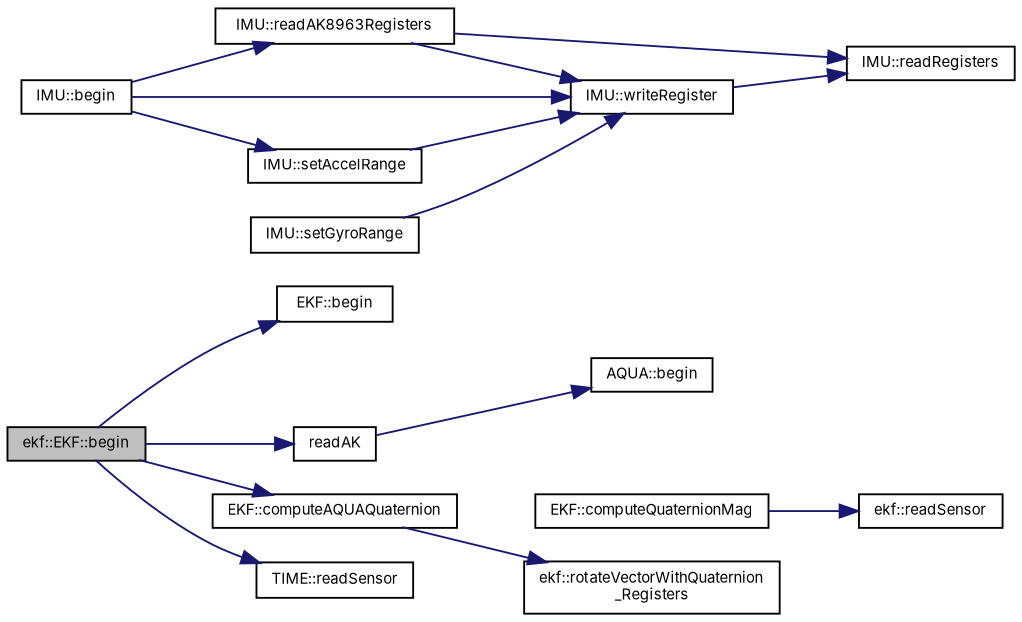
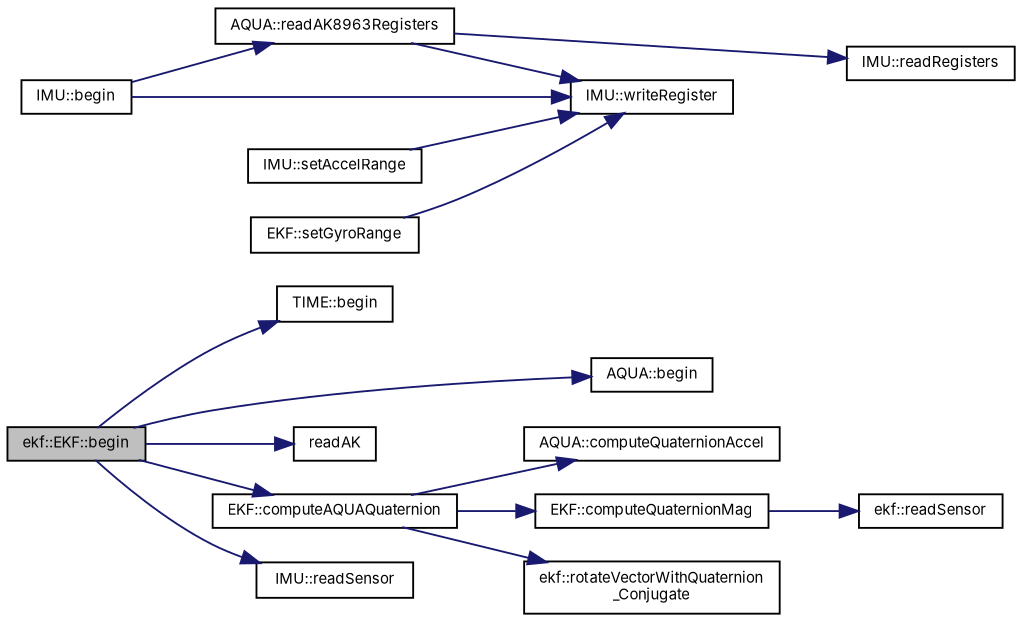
(335, 26) -> (335, 26)
(781, 82) -> none
(194, 128) -> none
(335, 235) -> (335, 235)
(335, 304) -> (335, 304)
(474, 414) -> (351, 393)
none -> (652, 444)
none -> (487, 511)
(335, 580) -> (335, 580)
(652, 588) -> (652, 588)
